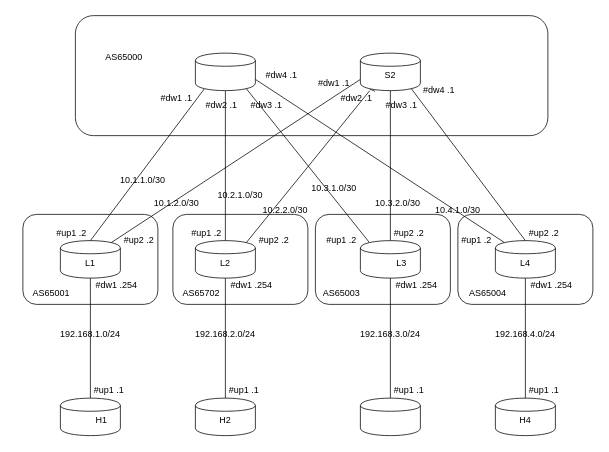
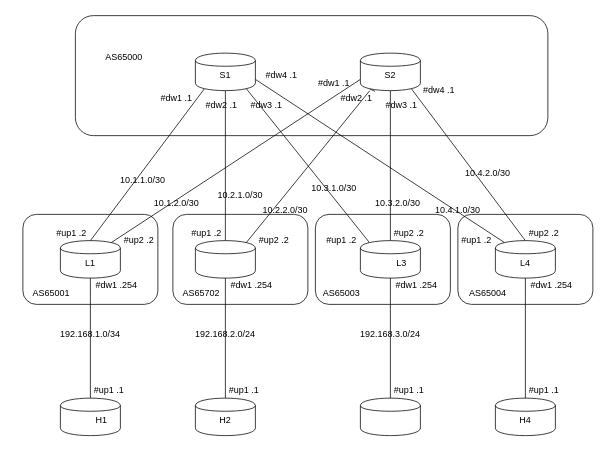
none -> (225, 75)
none -> (488, 173)
(225, 263) -> none
(90, 334) -> (90, 334)
(525, 334) -> none
